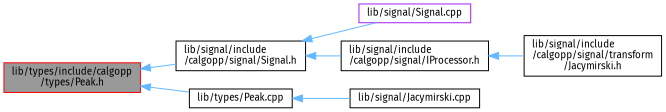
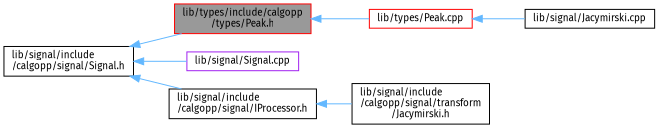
(163, 66) -> (161, 39)
(241, 98) -> (421, 19)
